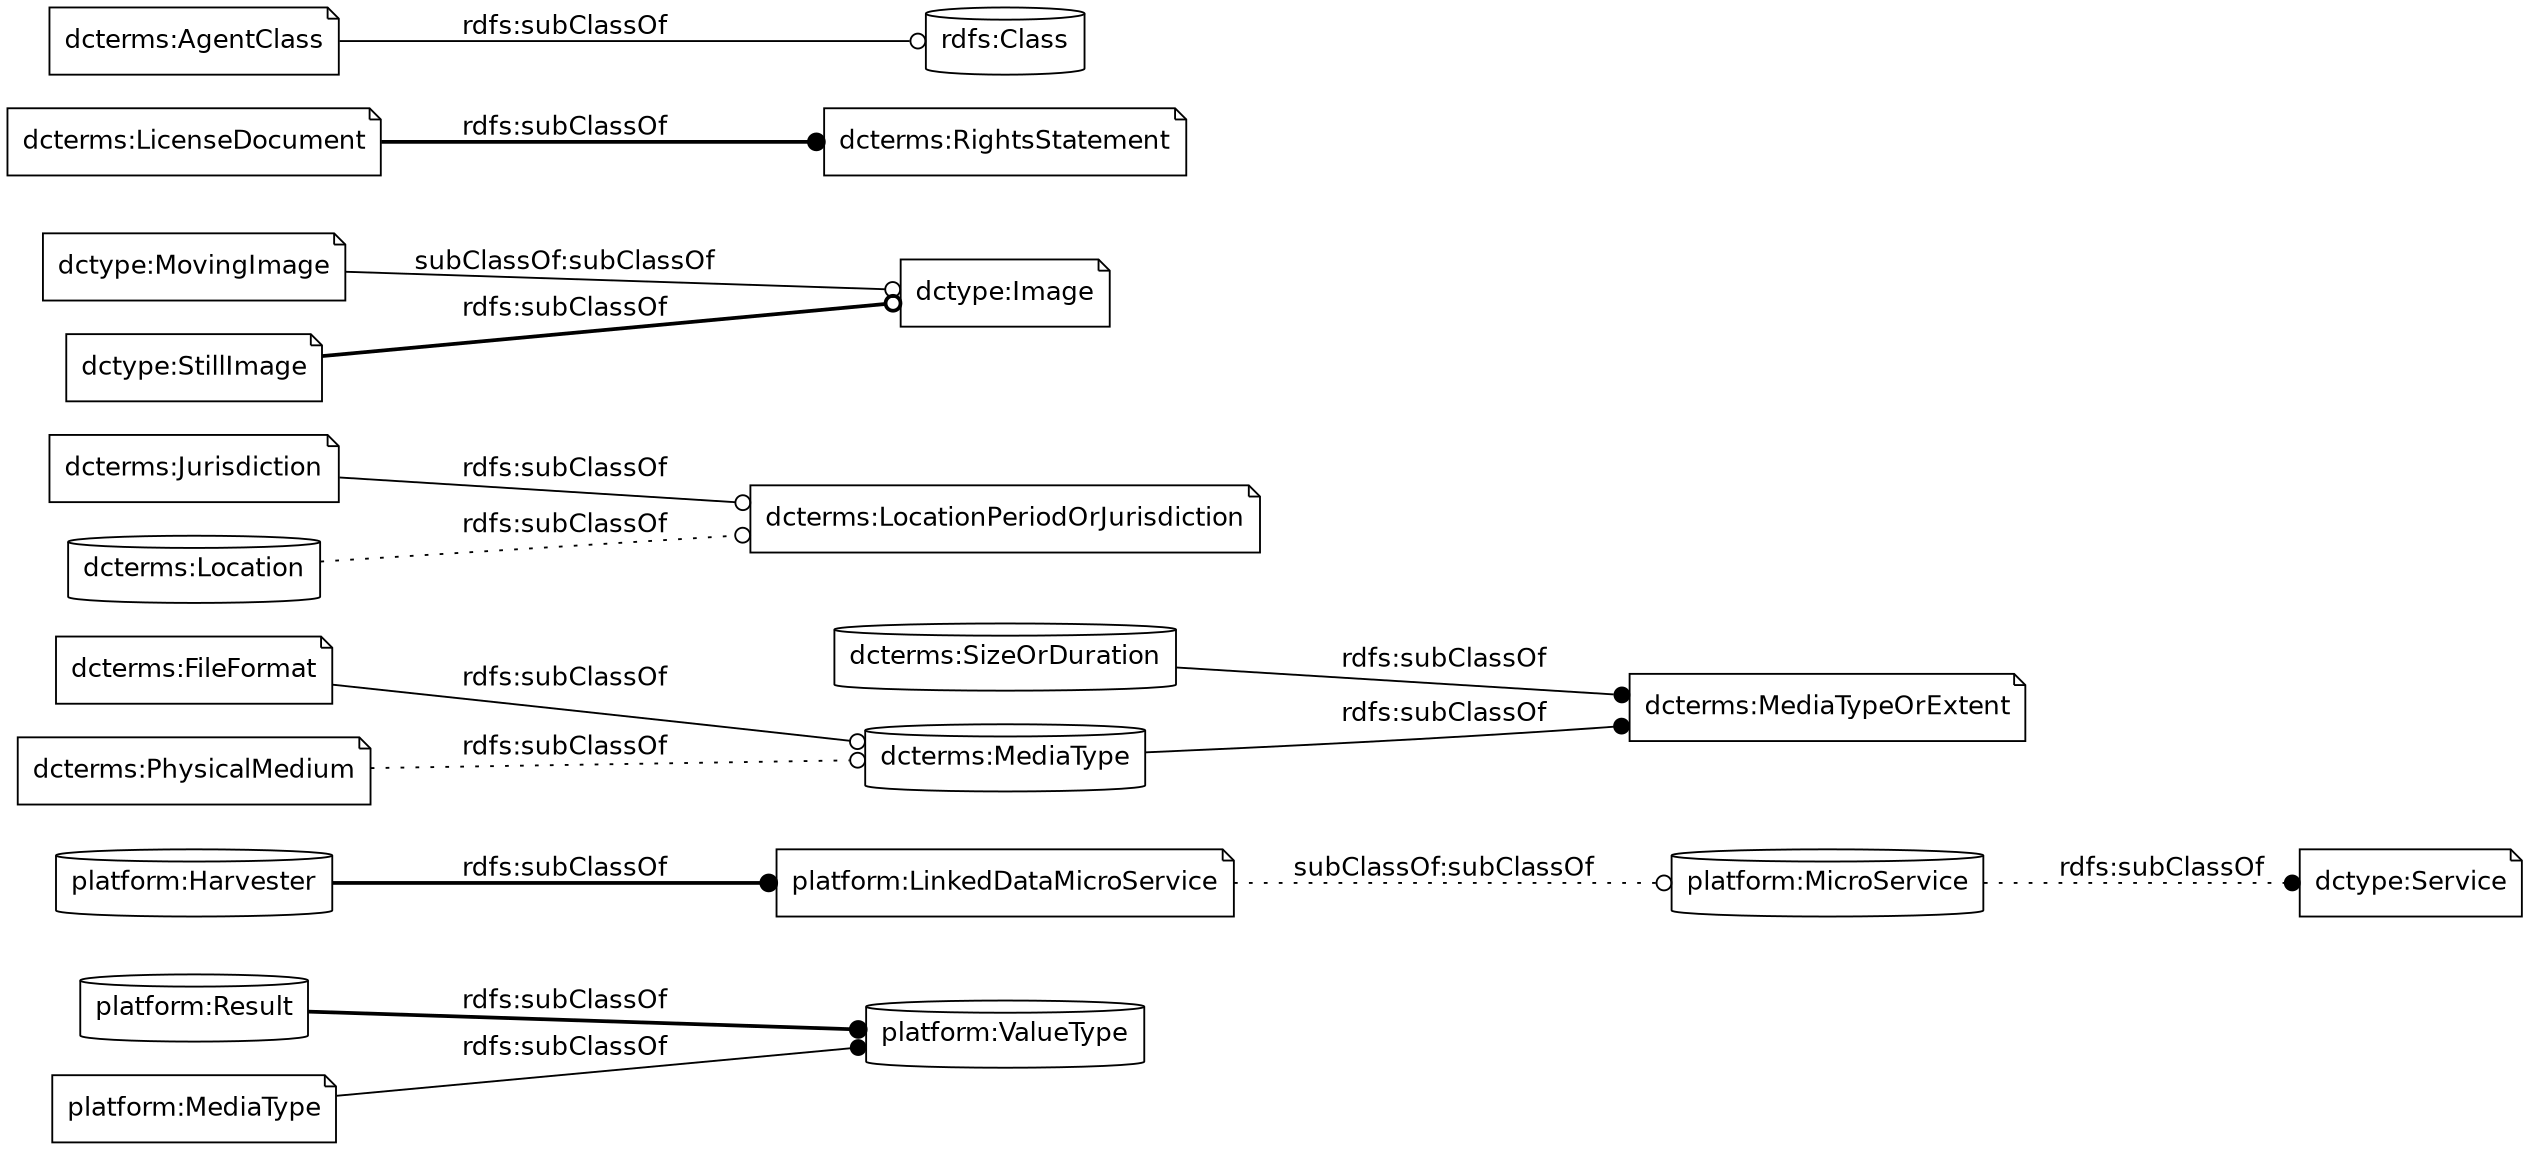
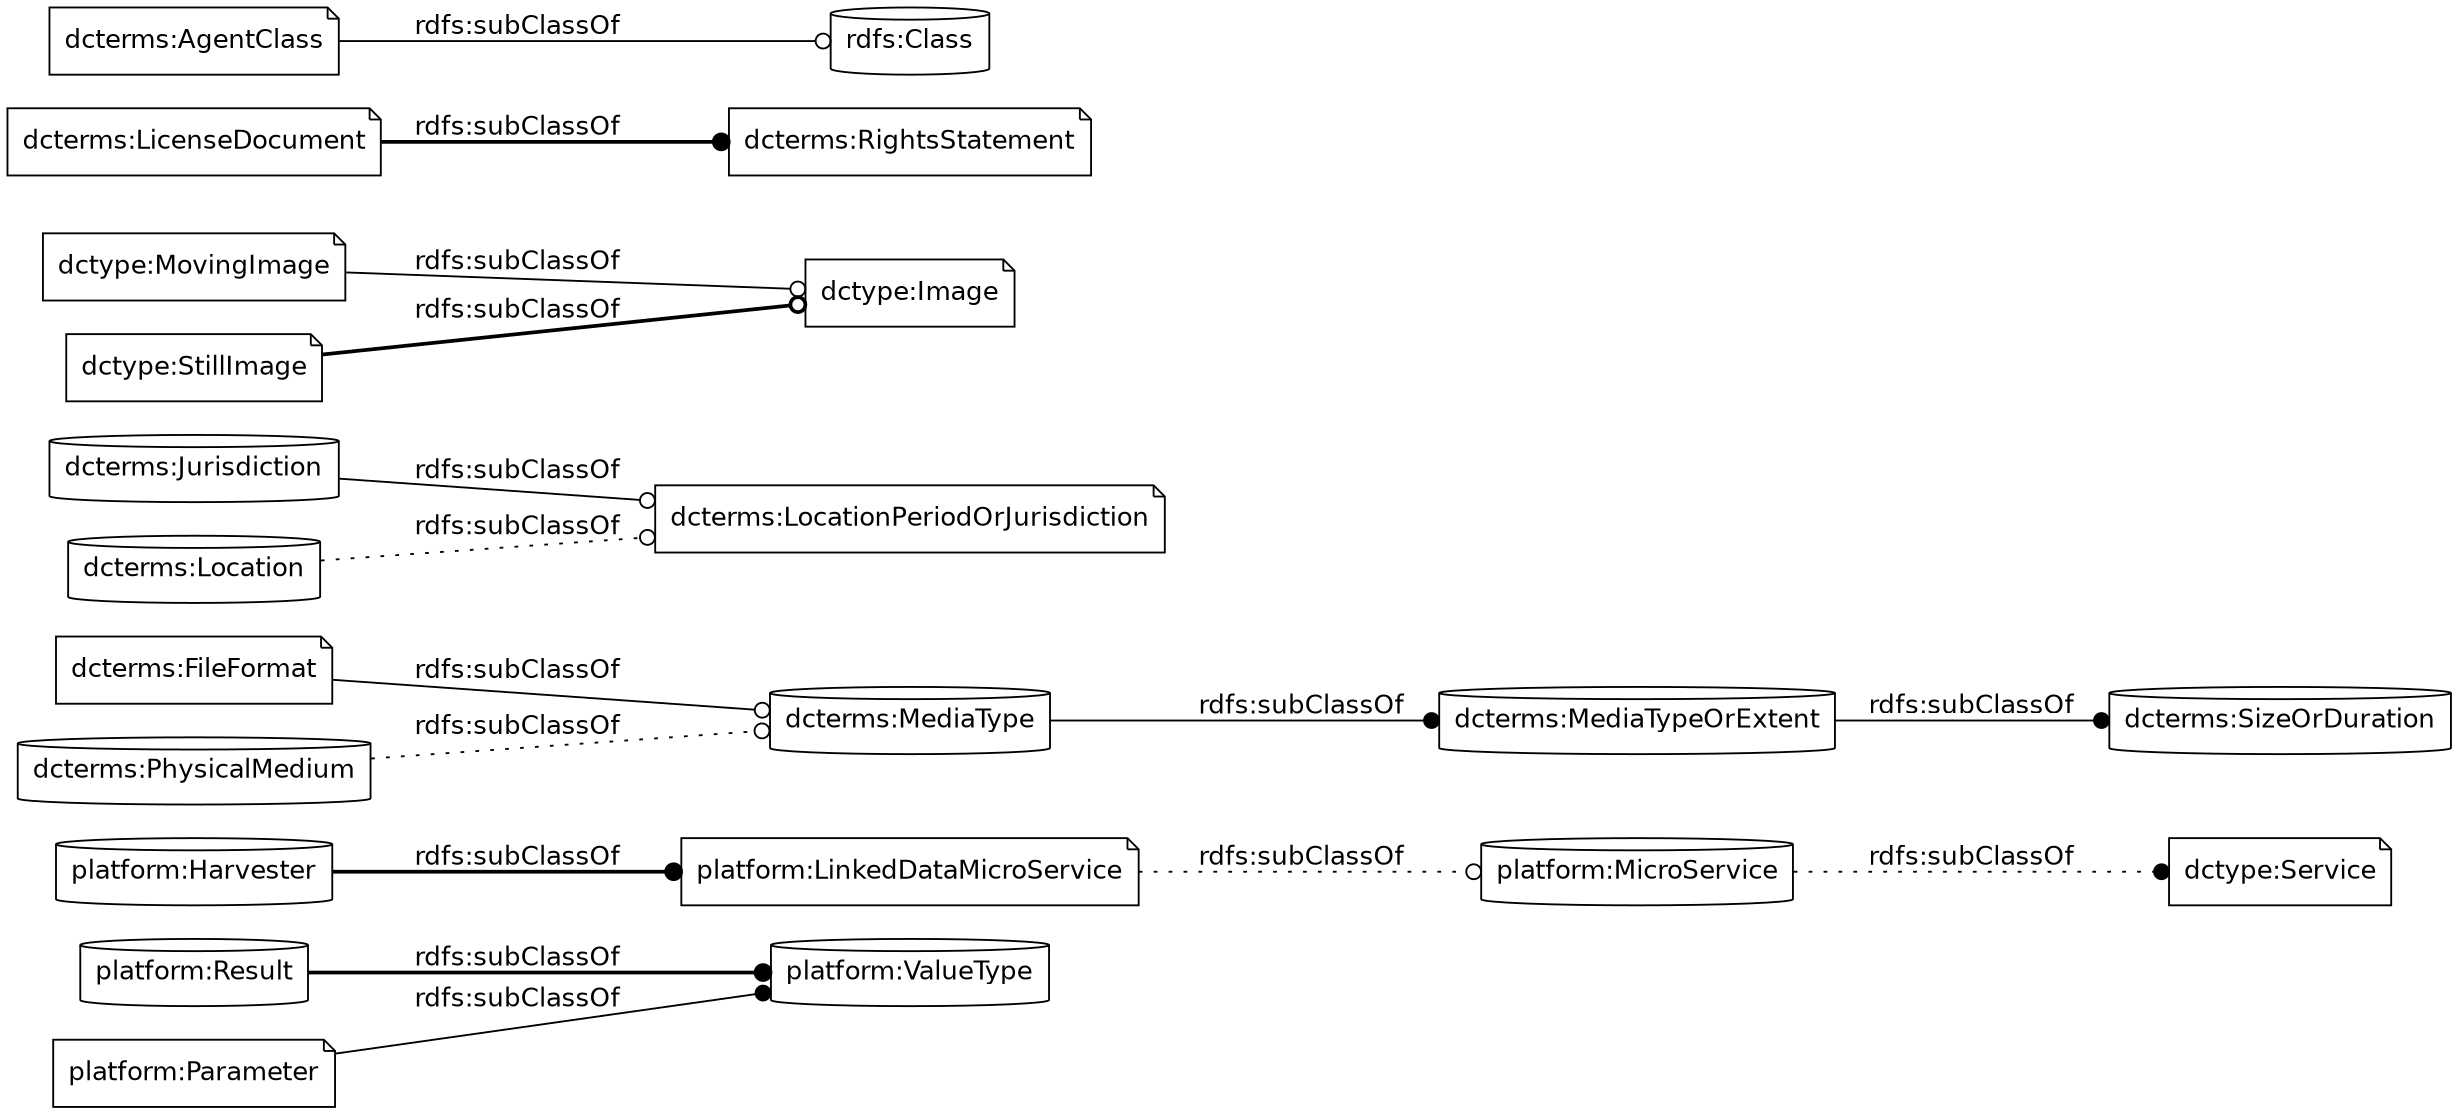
(566, 262) -> (518, 262)
(194, 469) -> (194, 469)
(1395, 681) -> (1965, 721)
(1827, 707) -> (1637, 721)
(194, 771) -> (194, 771)
(1445, 869) -> (1302, 858)
(194, 1109) -> (194, 1073)
